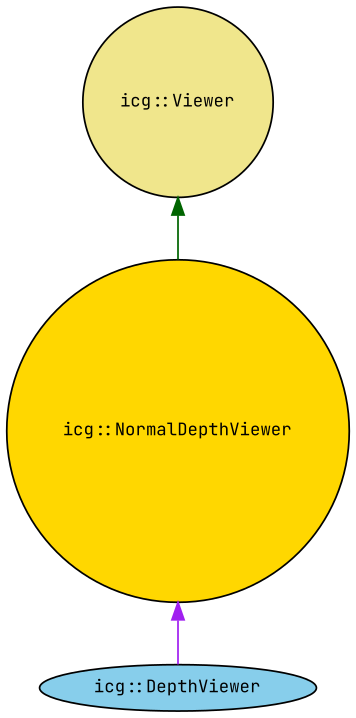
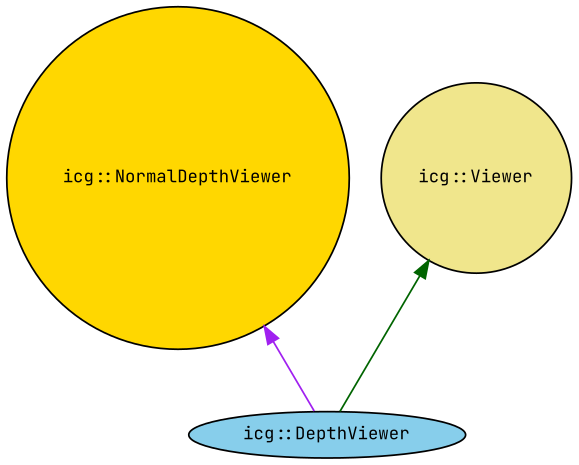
(178, 238) -> (380, 344)
